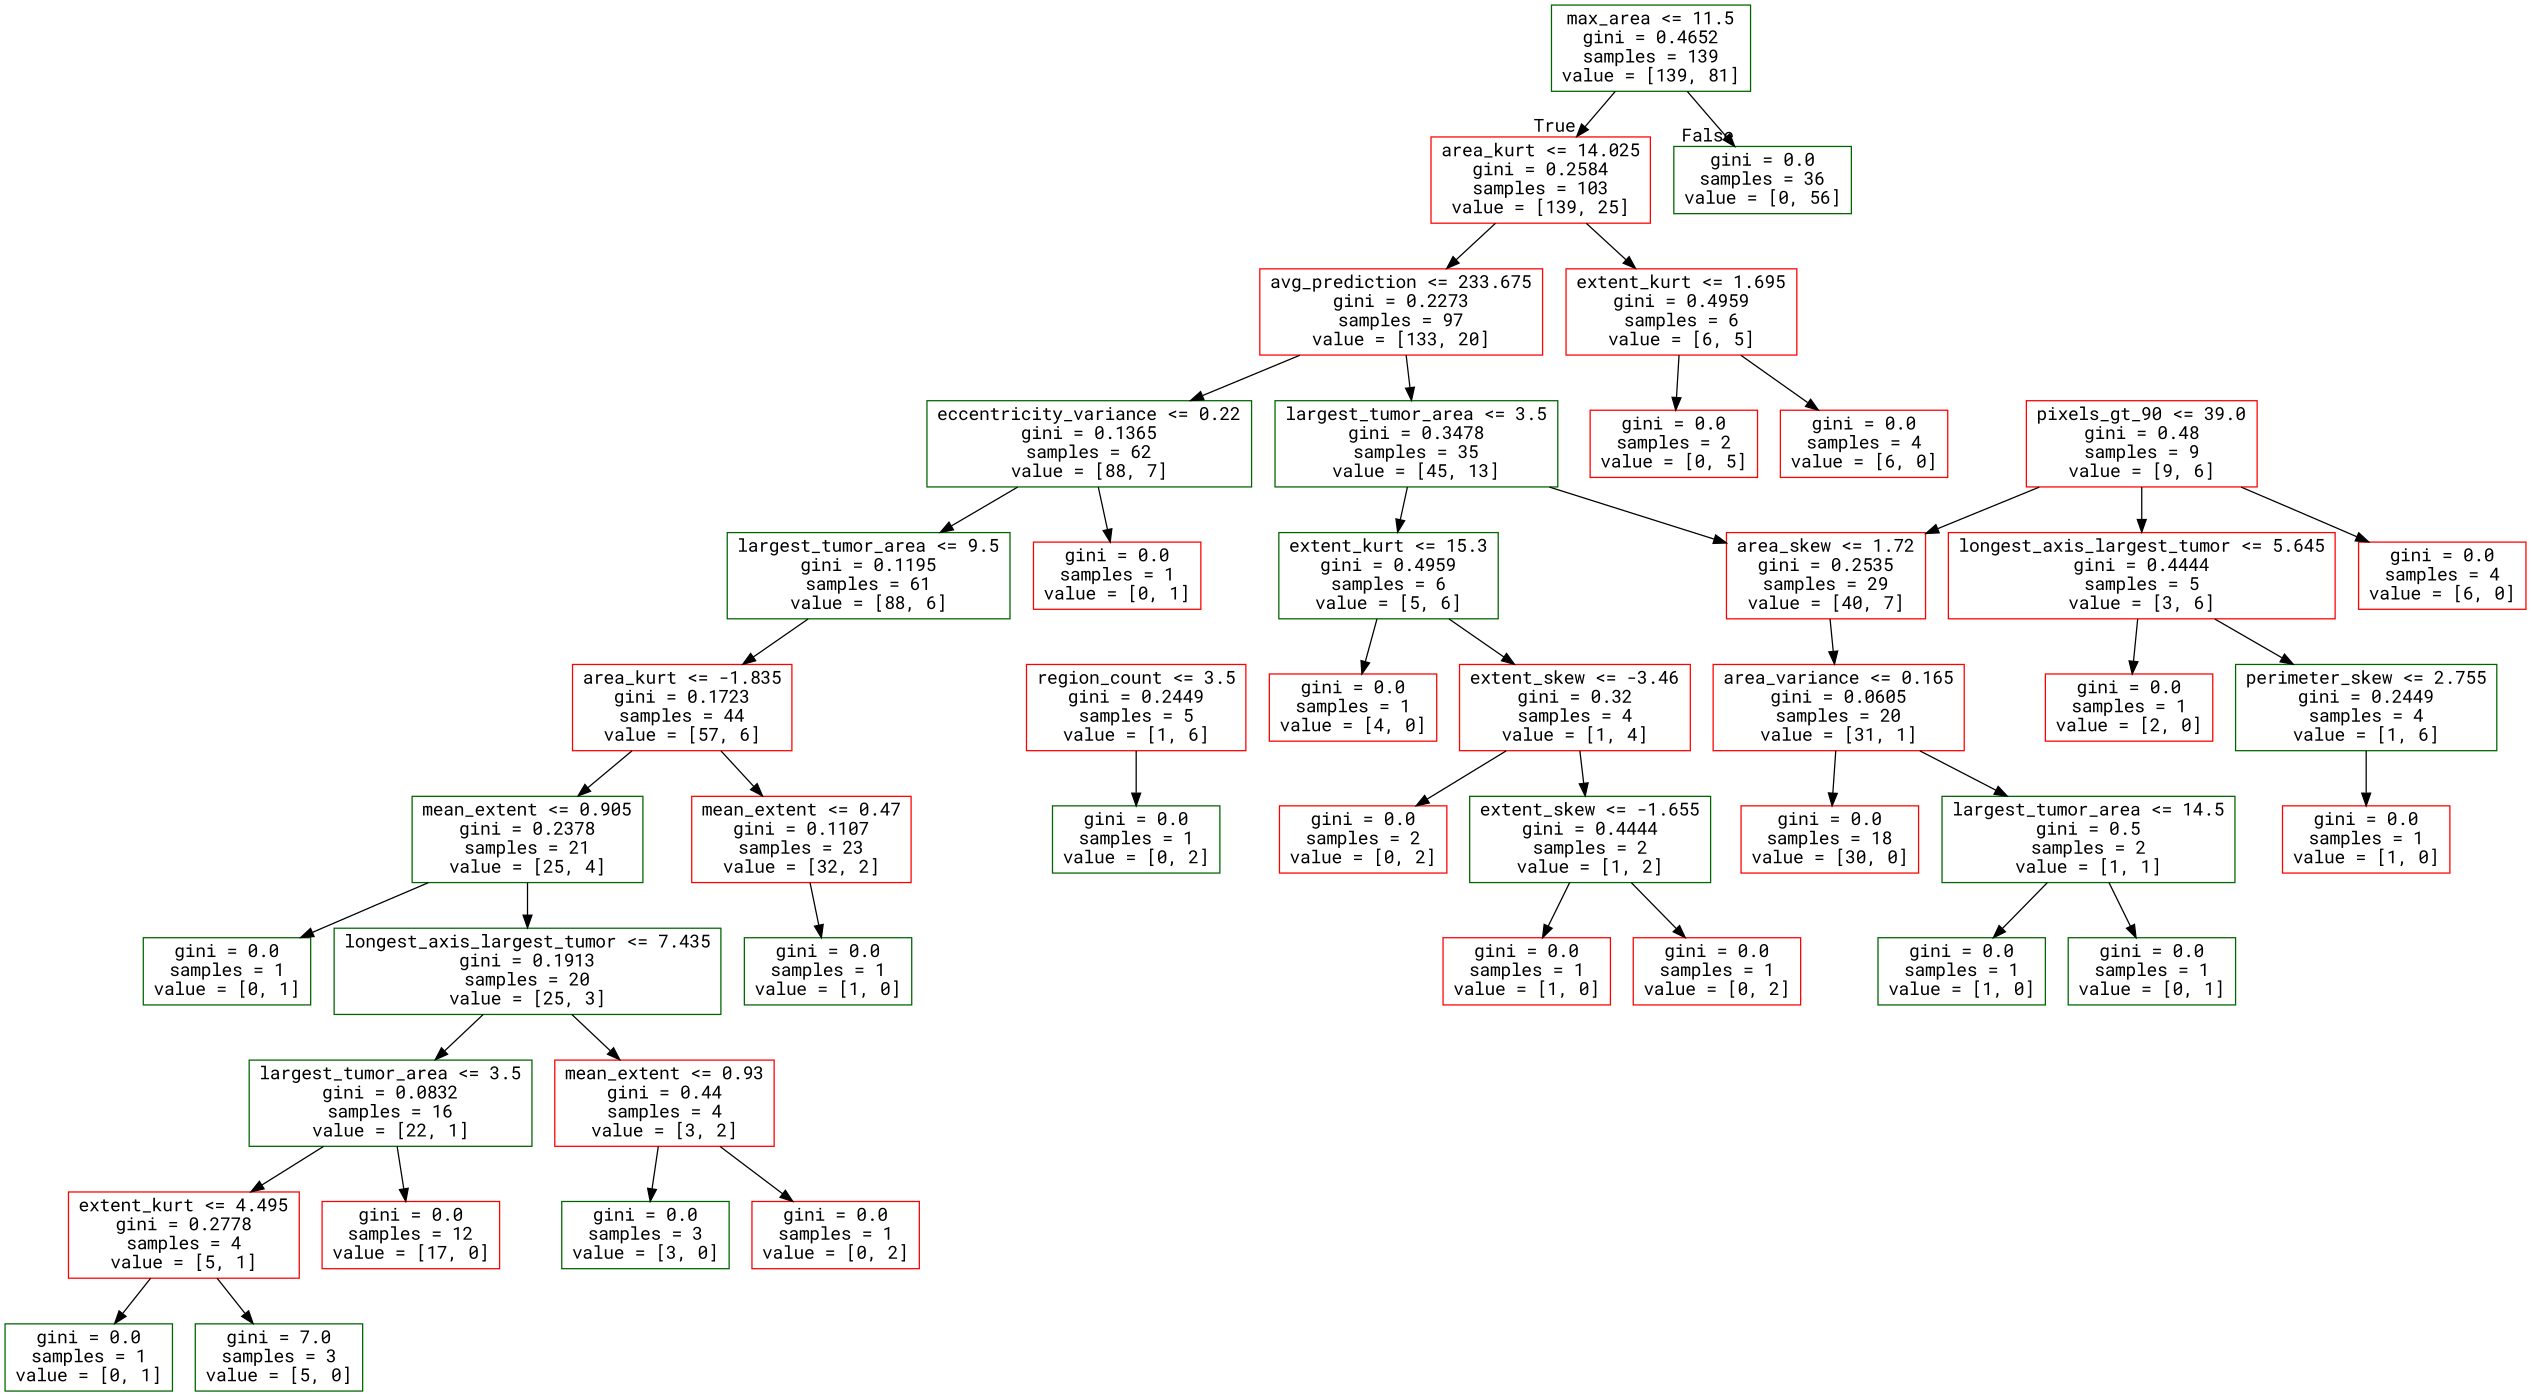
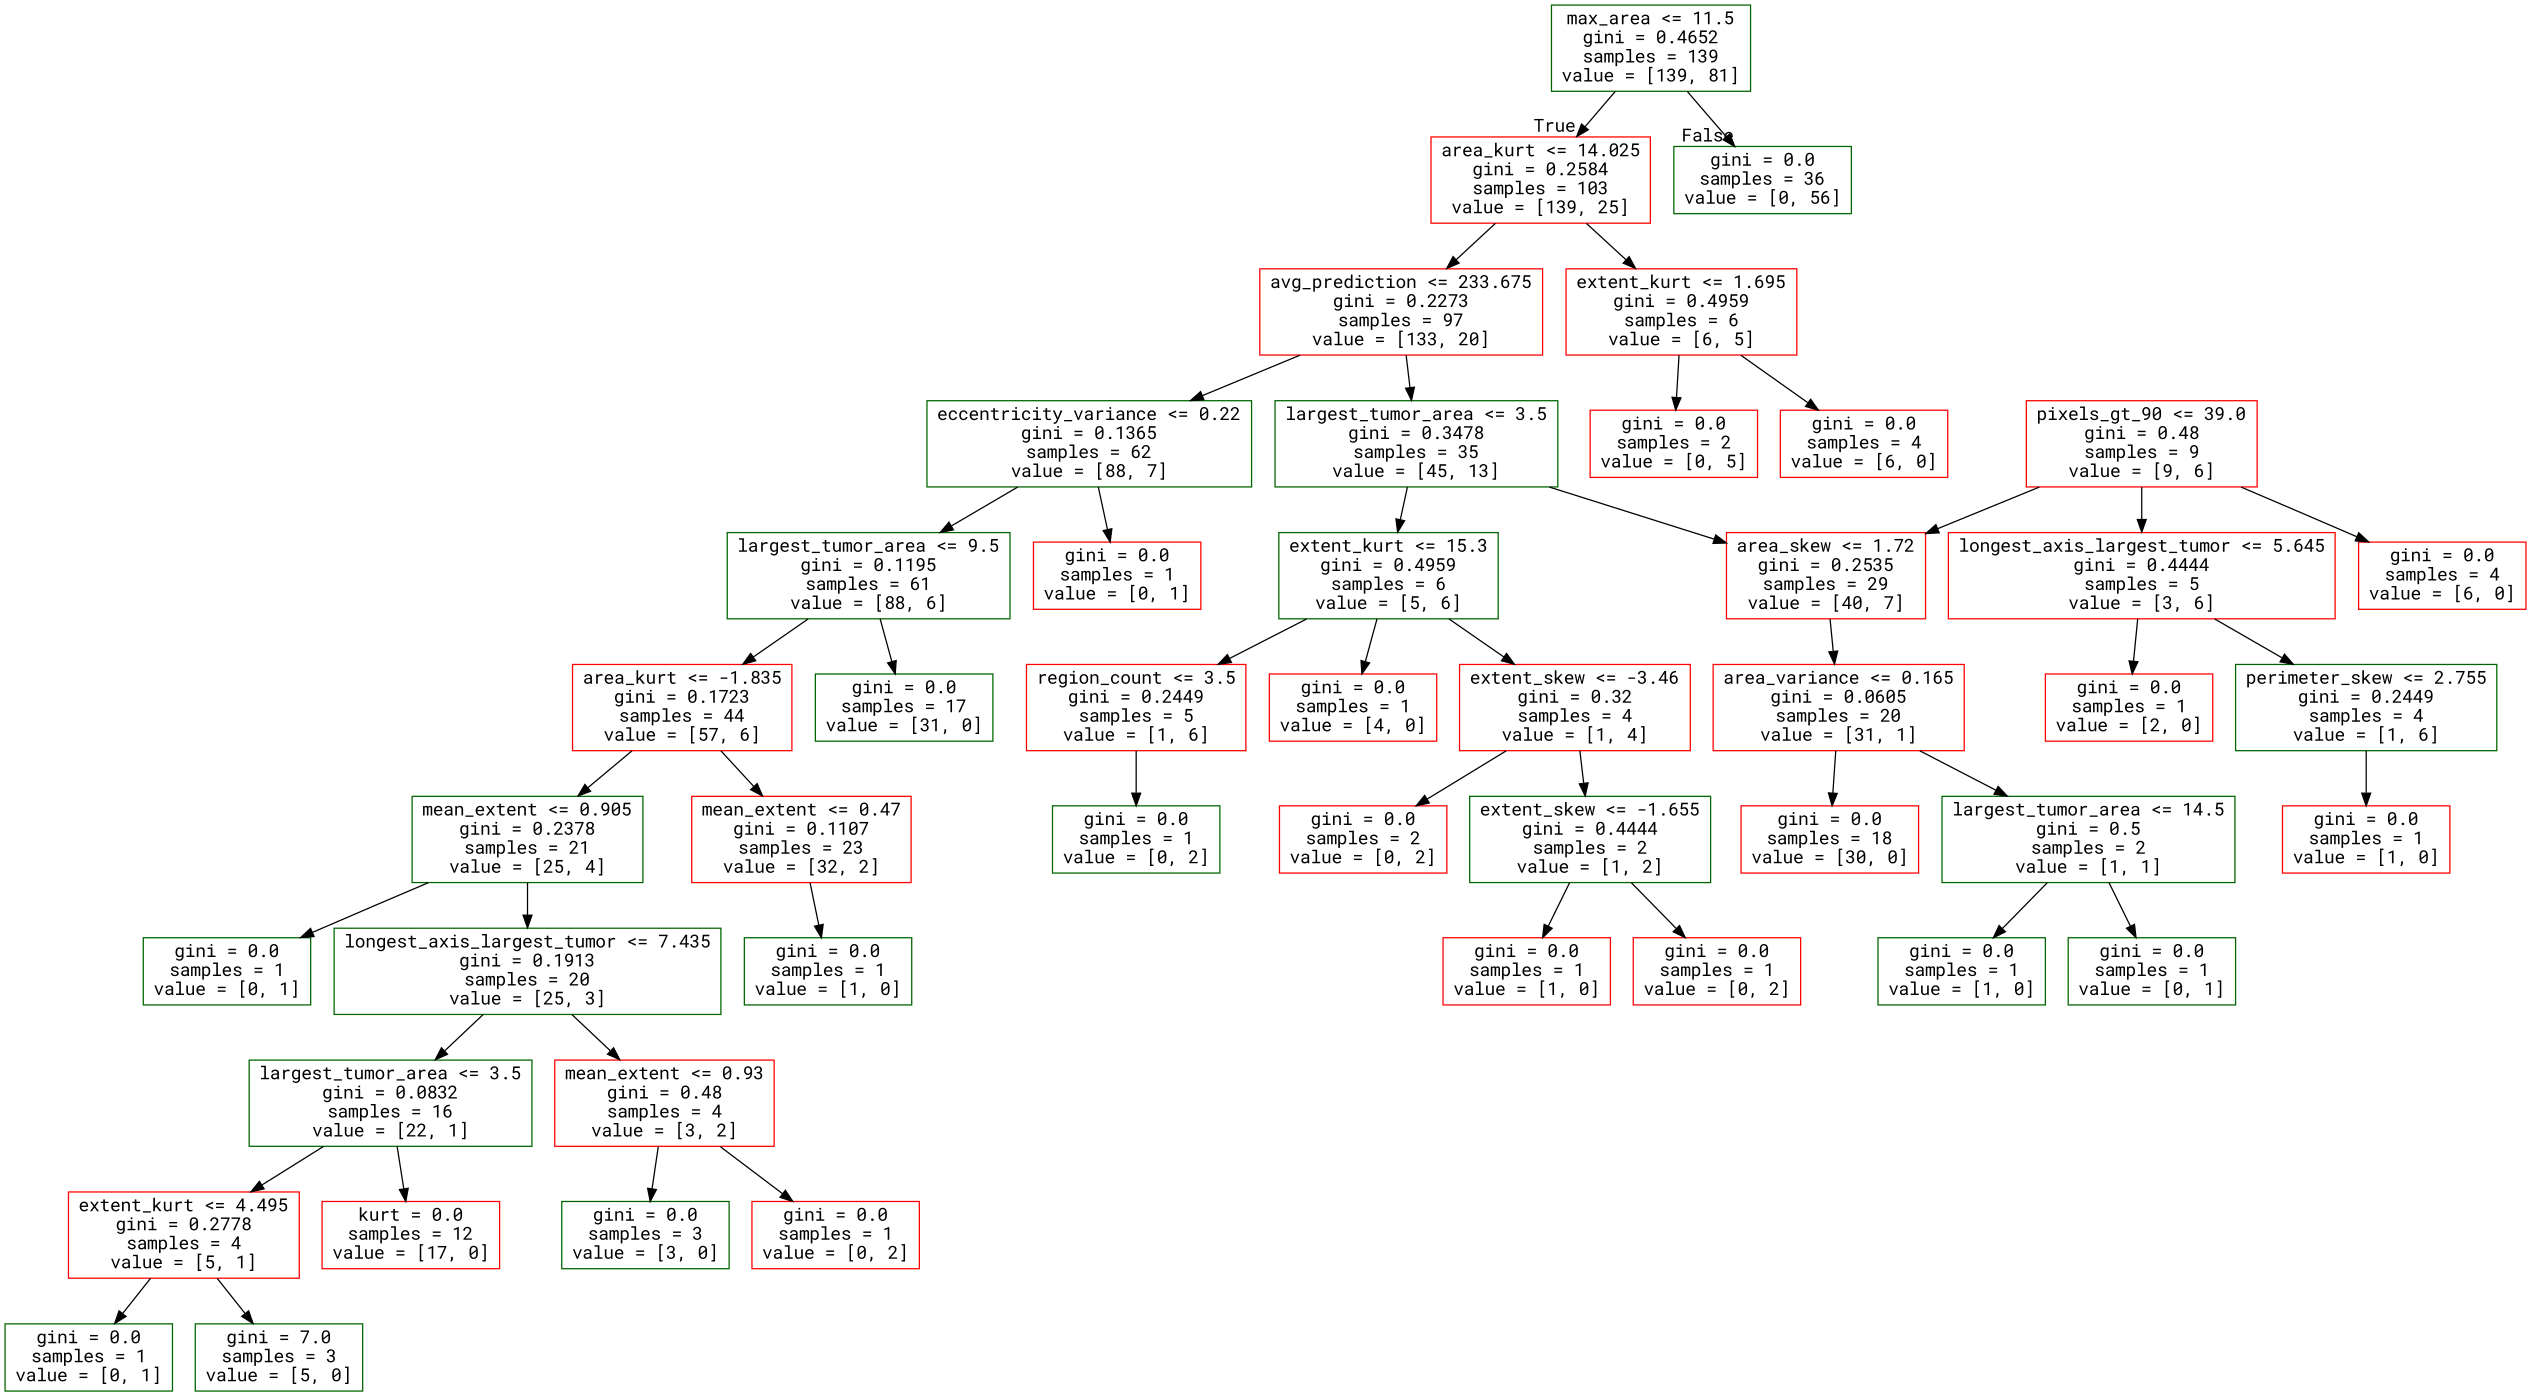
none -> (1268, 639)
none -> (904, 708)
(664, 1103) -> (664, 1103)
(411, 1235) -> (411, 1235)
